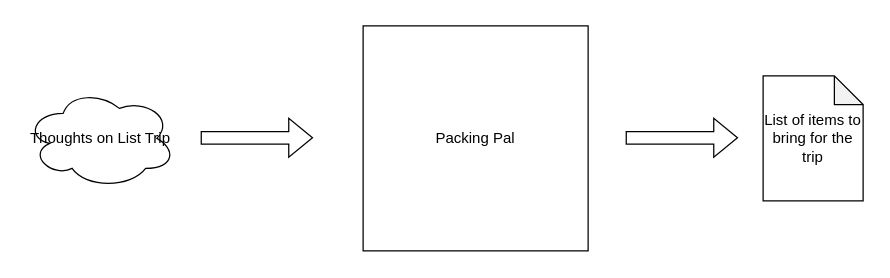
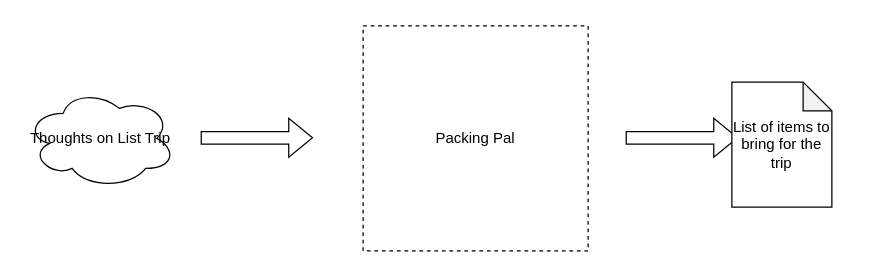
(476, 138) -> (476, 138)
(813, 138) -> (782, 144)
